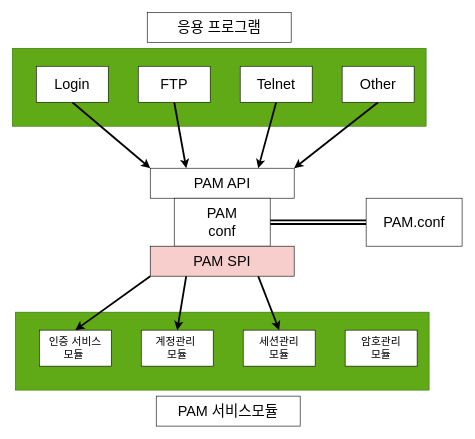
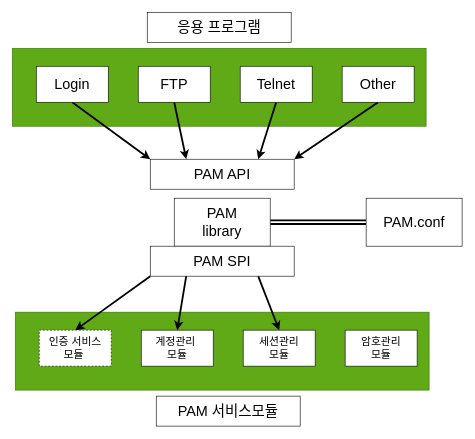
(222, 183) -> (222, 174)
(222, 222) -> (222, 222)
(222, 261) -> (222, 261)
(75, 348) -> (75, 348)
